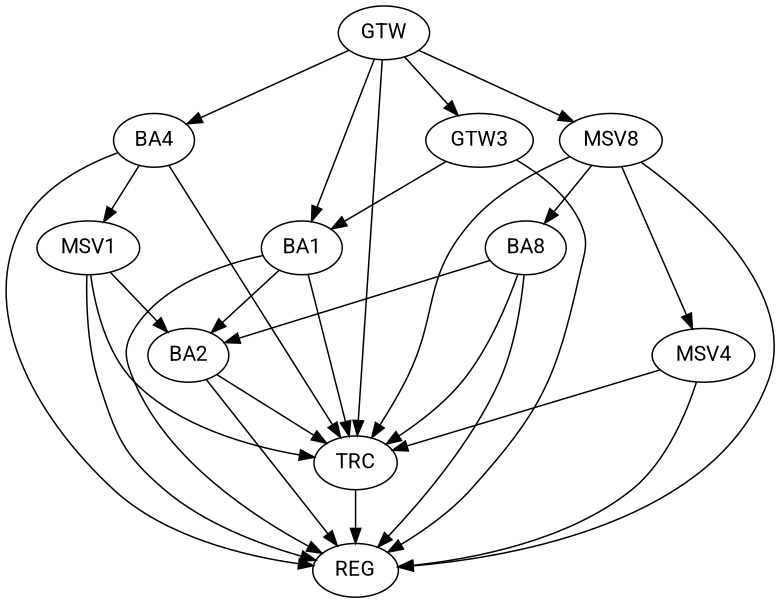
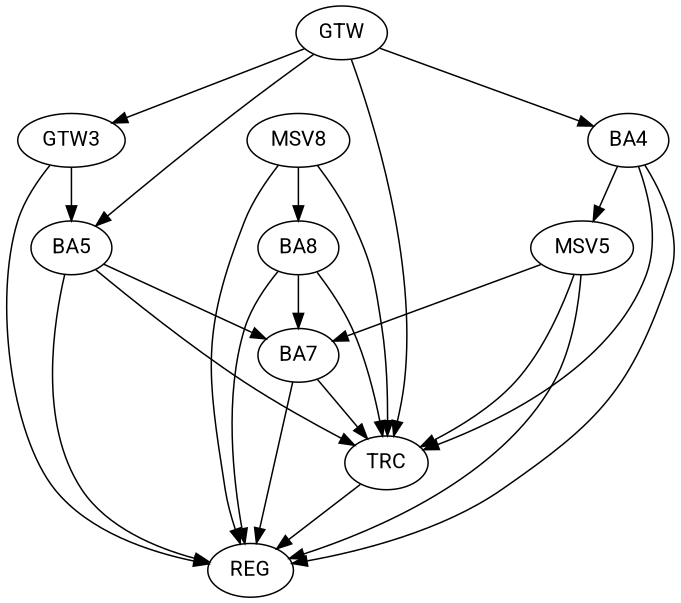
(489, 83) -> none
(88, 248) -> (582, 248)
(302, 248) -> (71, 248)
(188, 355) -> (298, 355)
(703, 355) -> none
